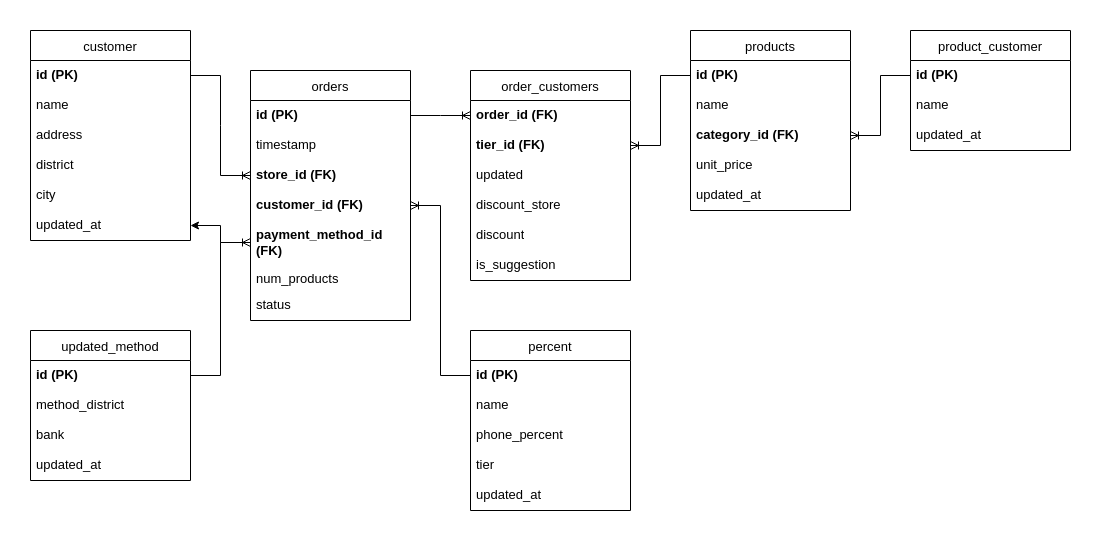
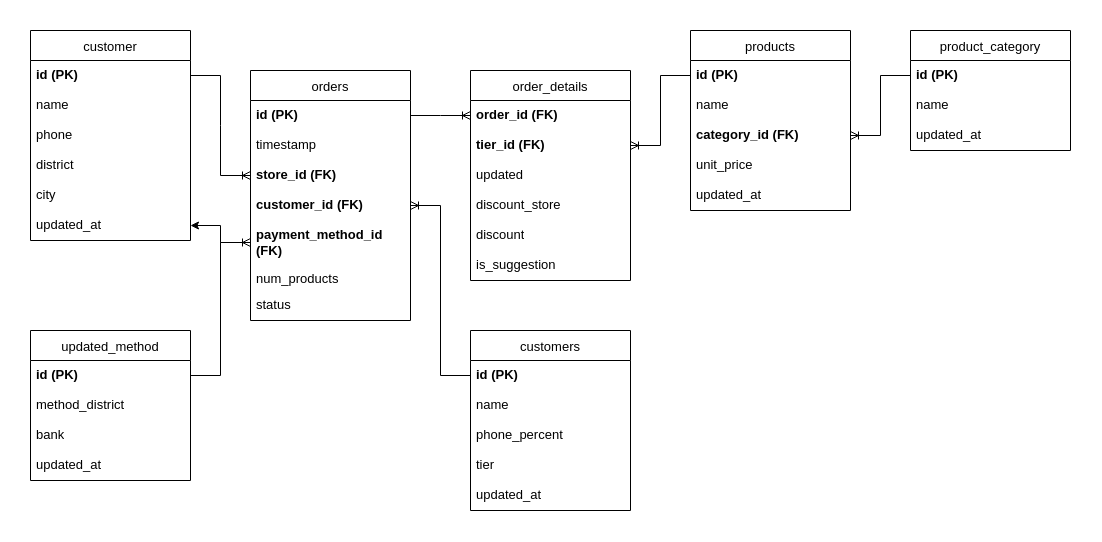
(990, 46) -> (990, 46)
(550, 86) -> (550, 86)
(62, 135) -> (55, 135)
(550, 346) -> (550, 346)
